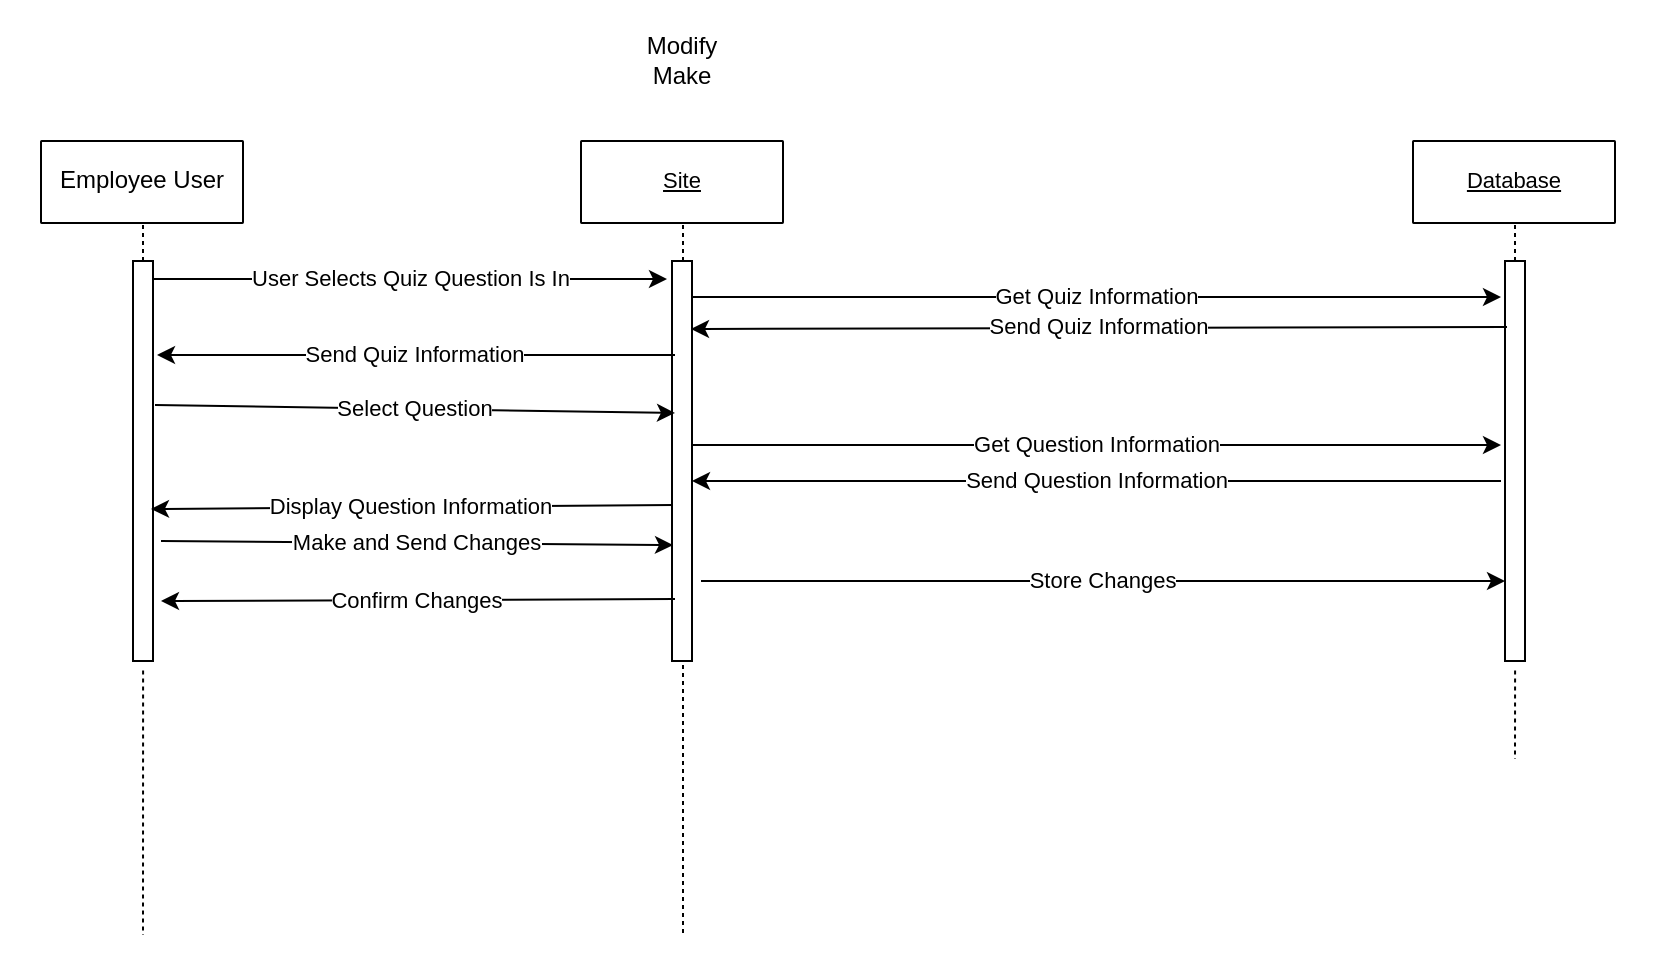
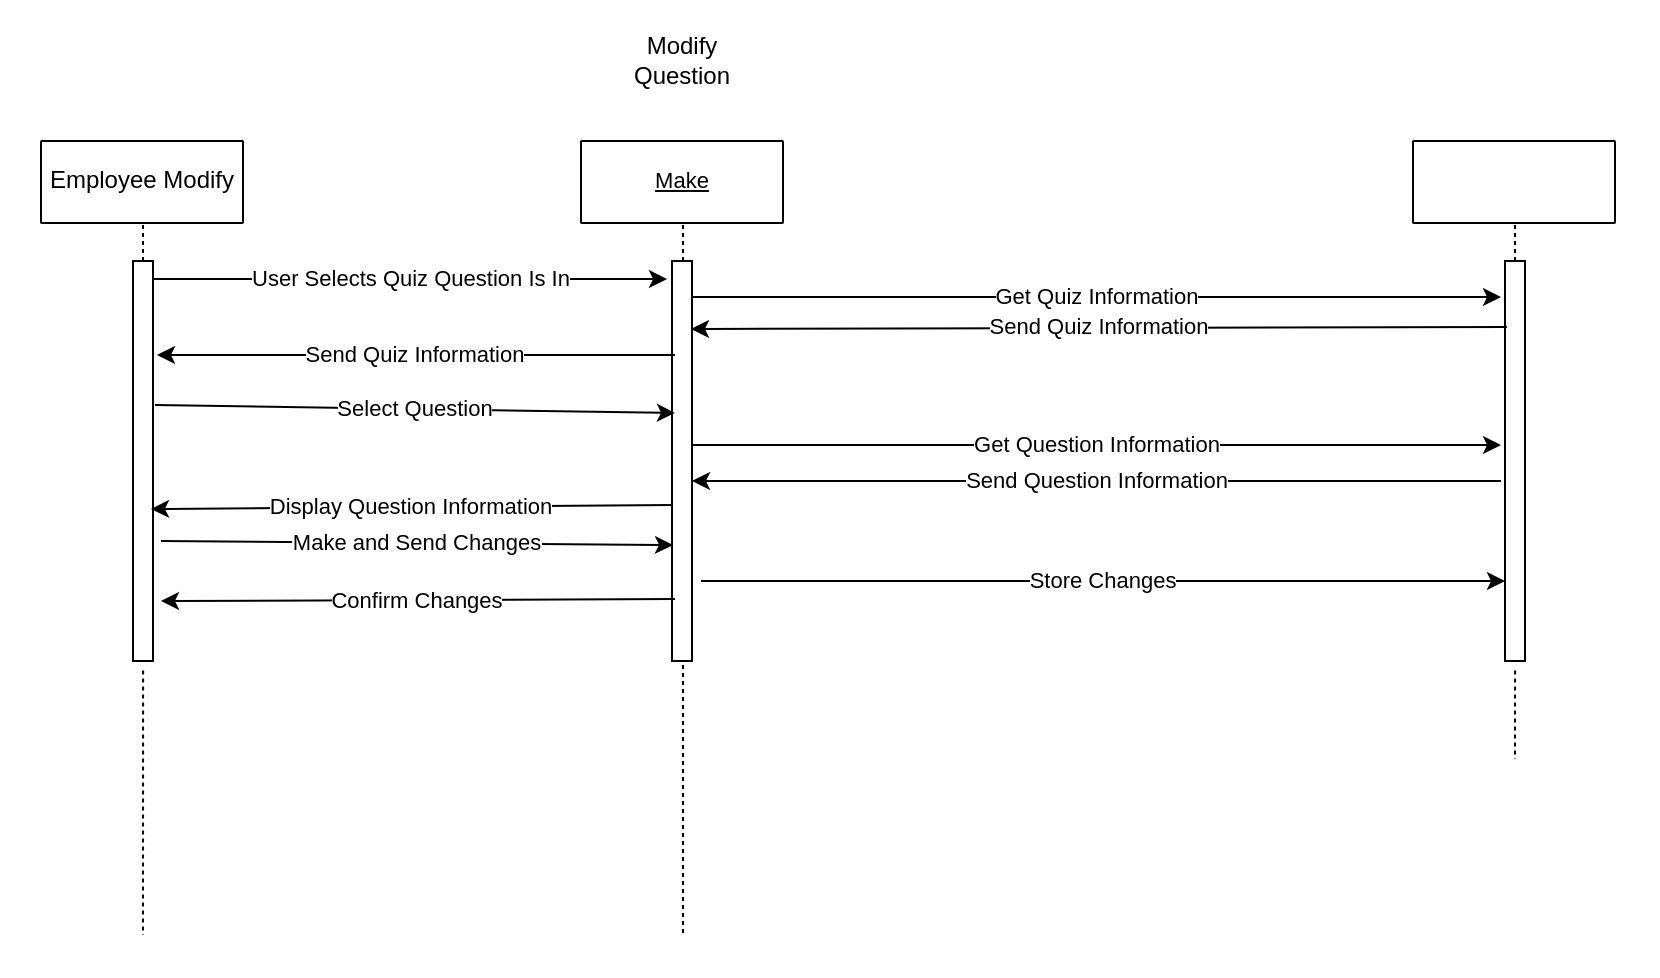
(683, 61) -> (683, 61)
(143, 181) -> (143, 181)
(683, 181) -> (683, 181)
(1515, 182) -> none
